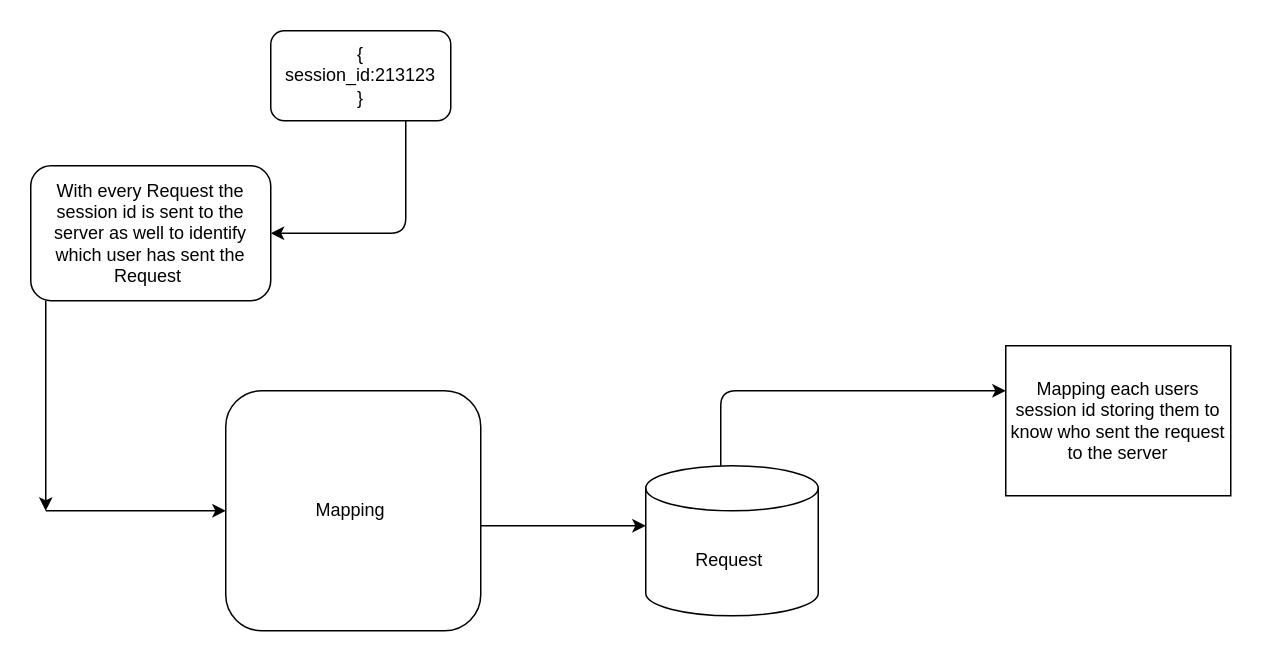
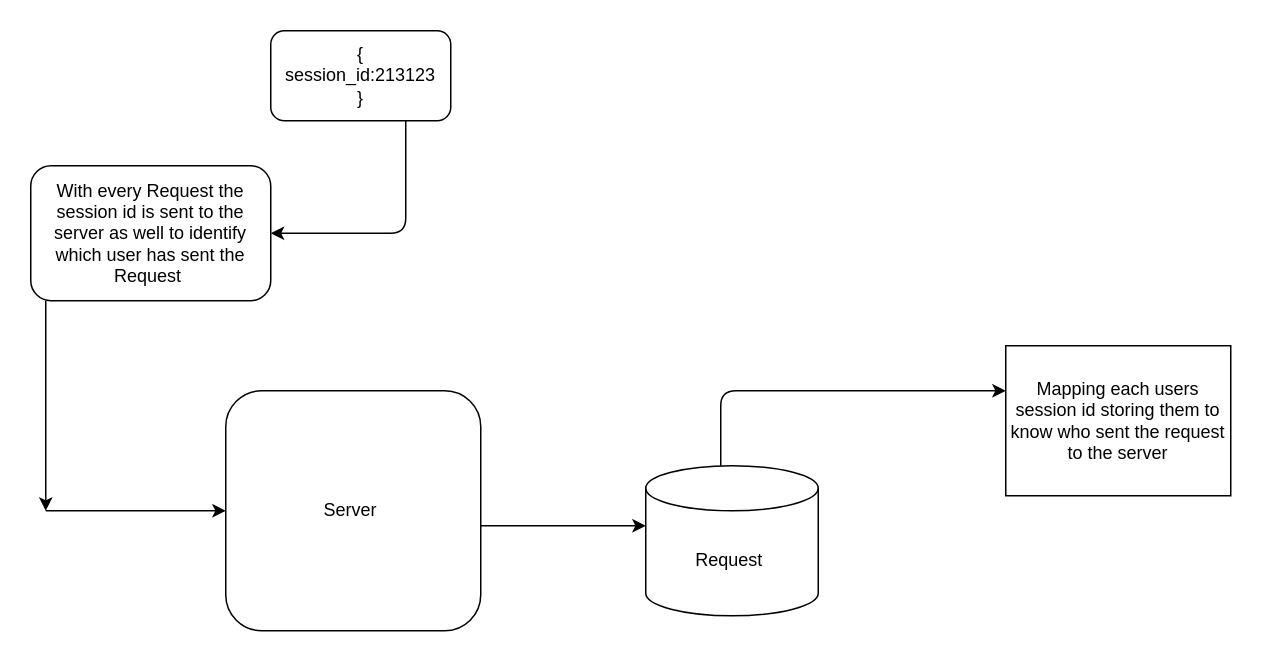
(353, 511) -> (353, 511)
